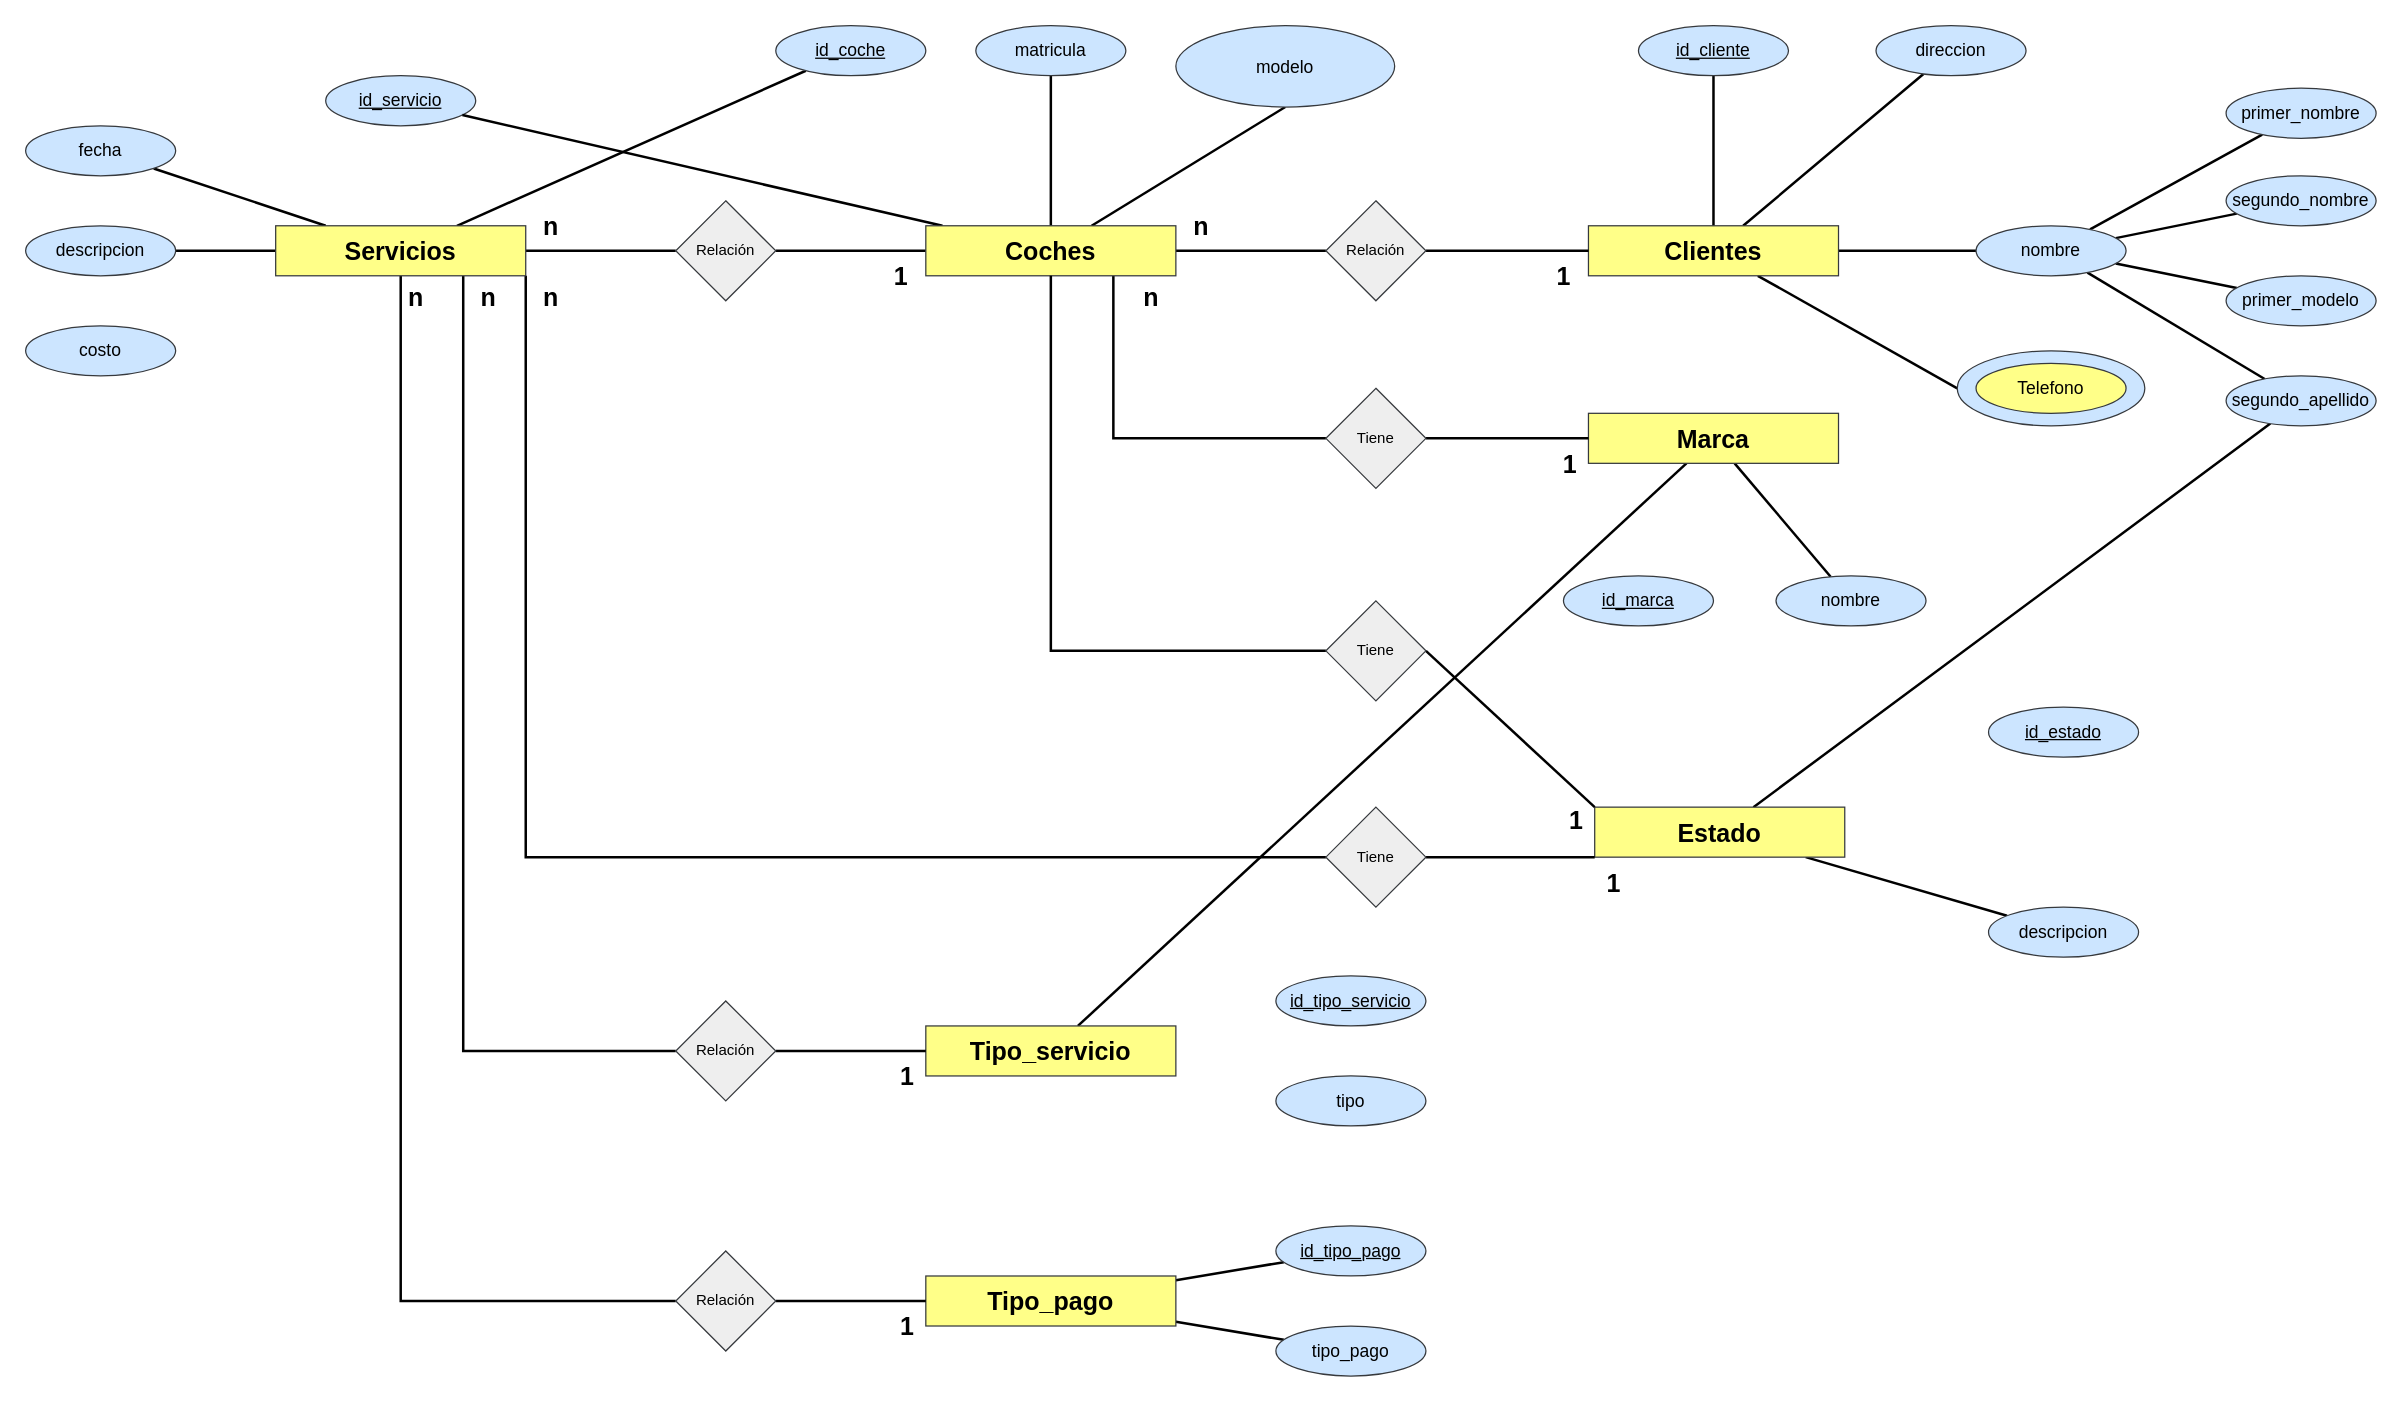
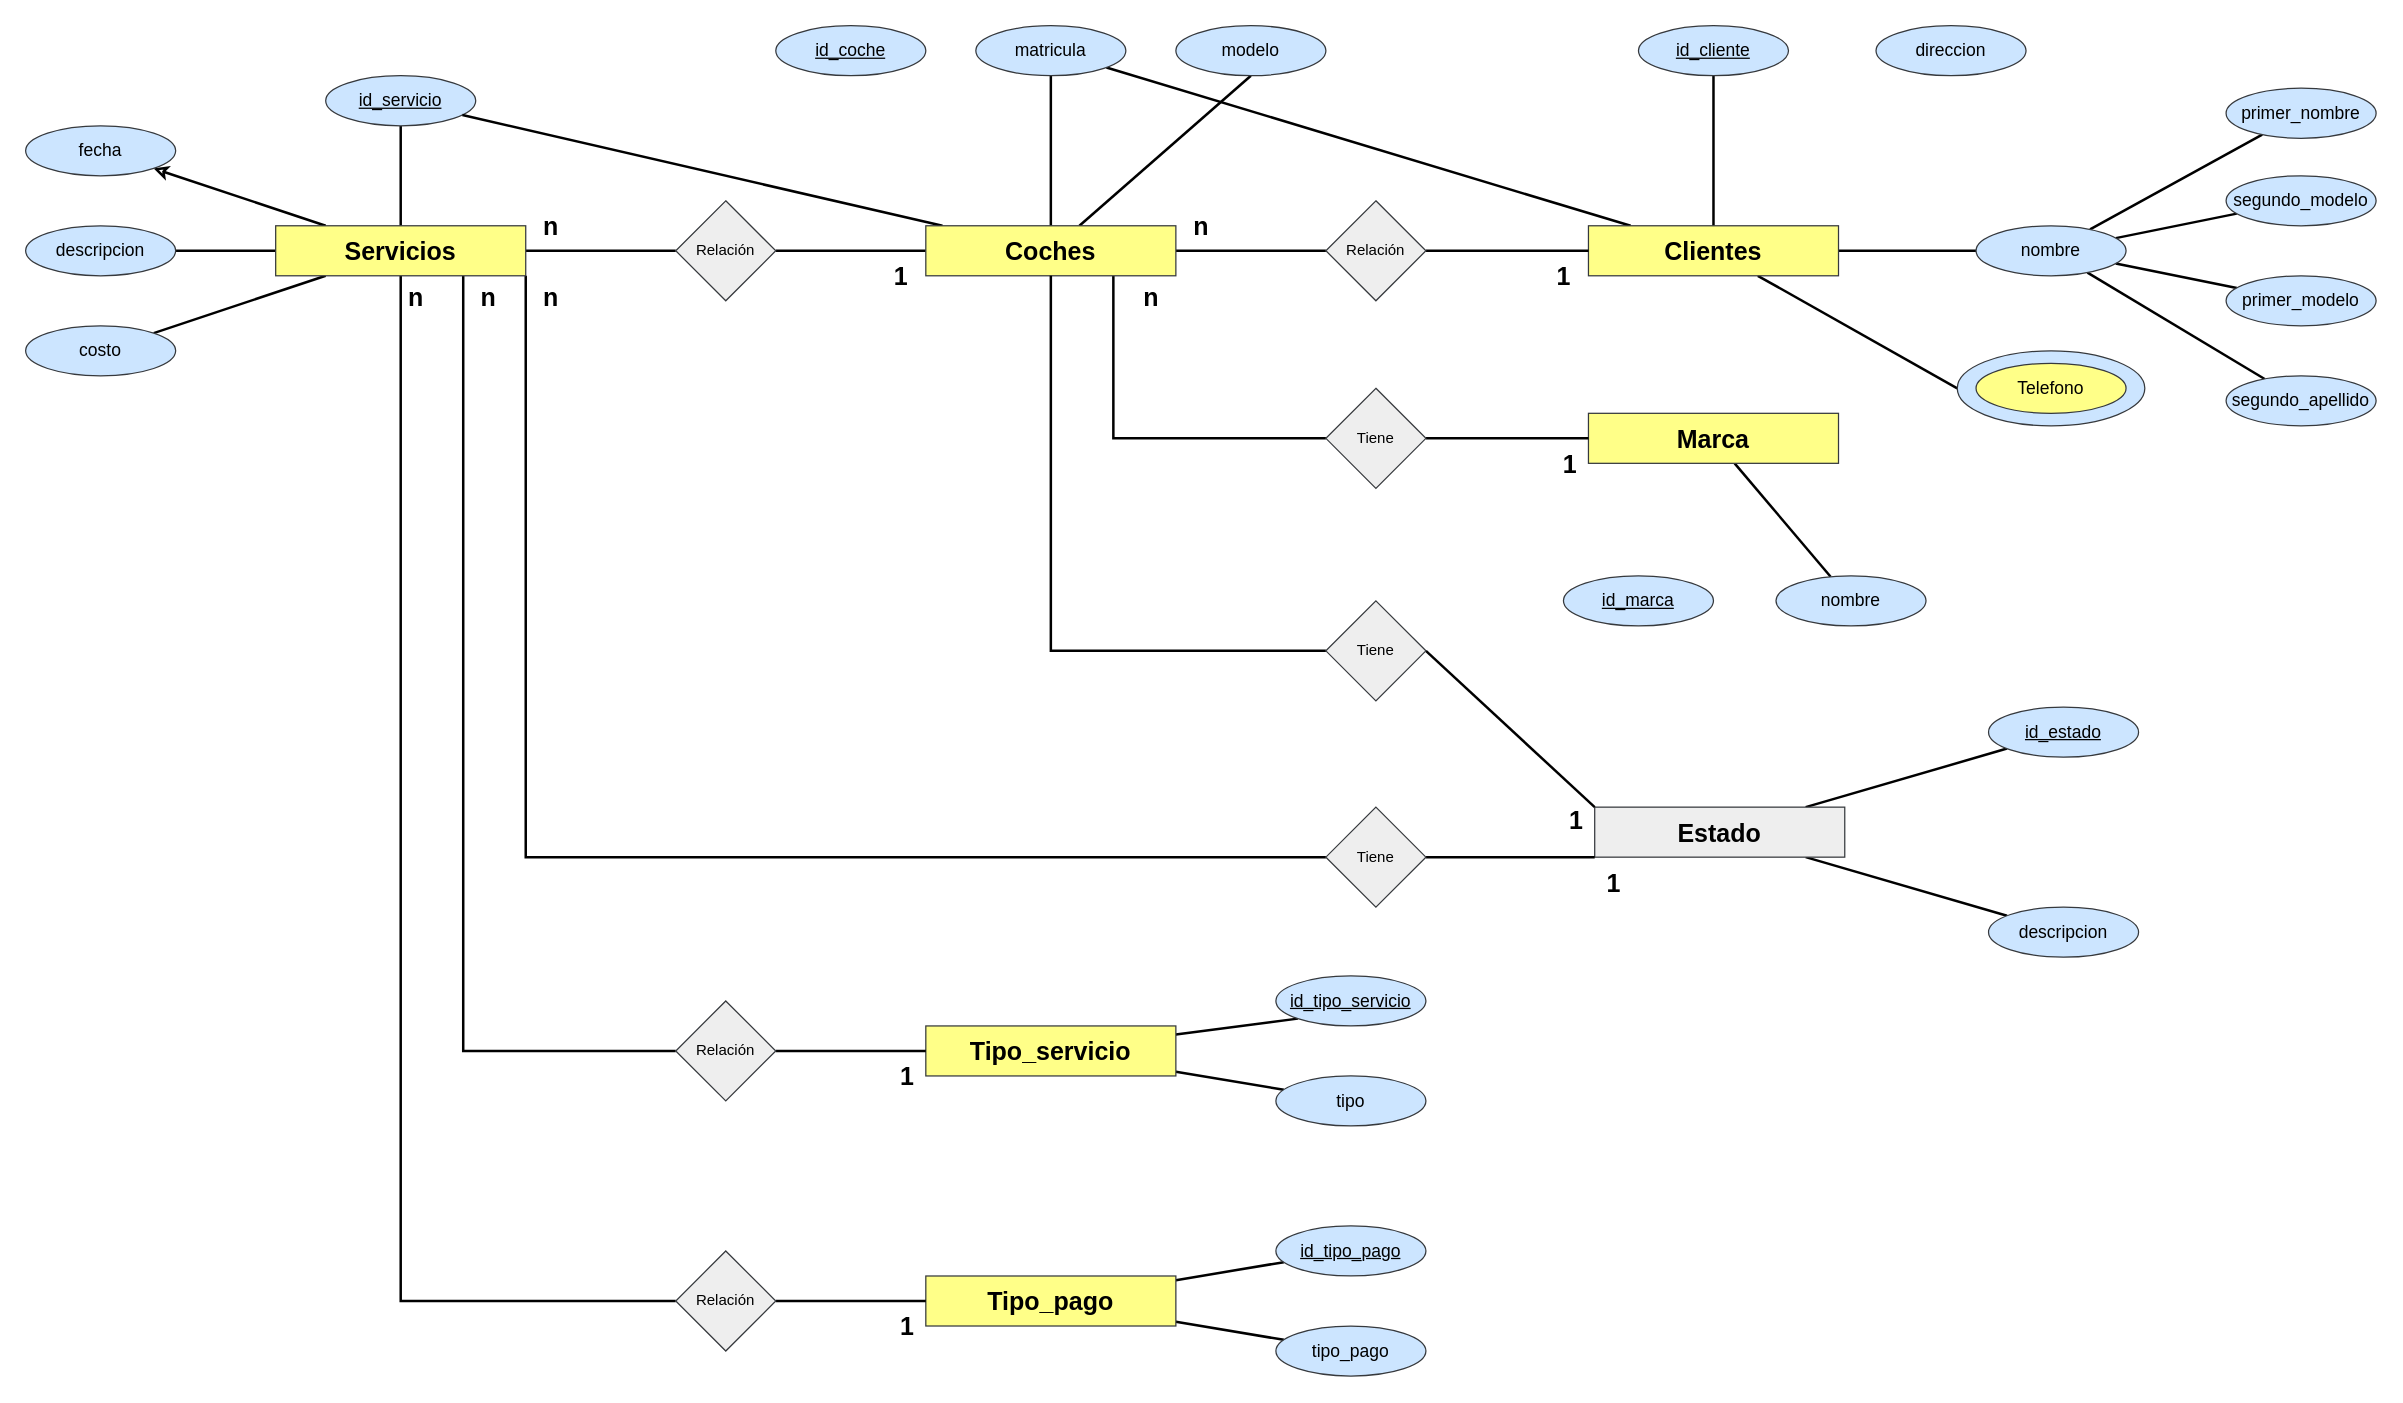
(1285, 66) -> (1251, 51)
(631, 148) -> (401, 176)
(1833, 150) -> (1369, 147)
(160, 171) -> (165, 172)
(2301, 201) -> (2301, 201)
none -> (240, 304)
(2011, 615) -> (1905, 778)
(1382, 744) -> (1229, 1080)
(1719, 832) -> (1719, 832)
none -> (1236, 1026)
